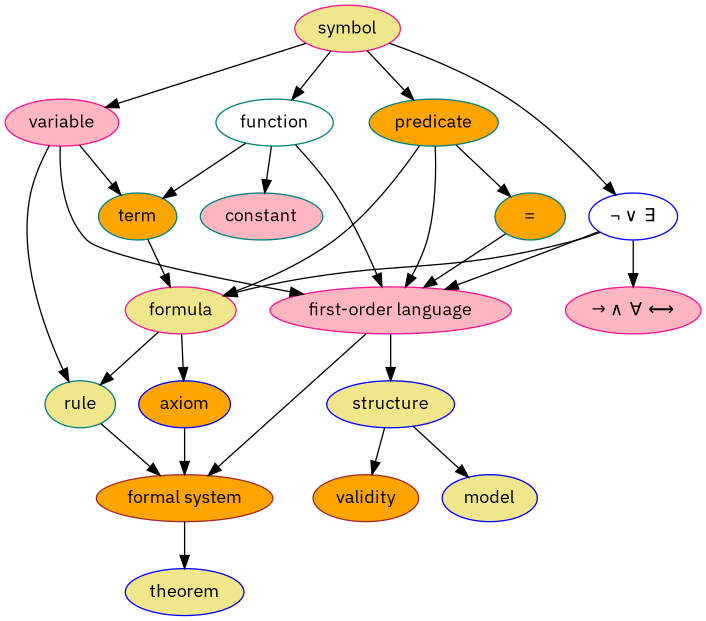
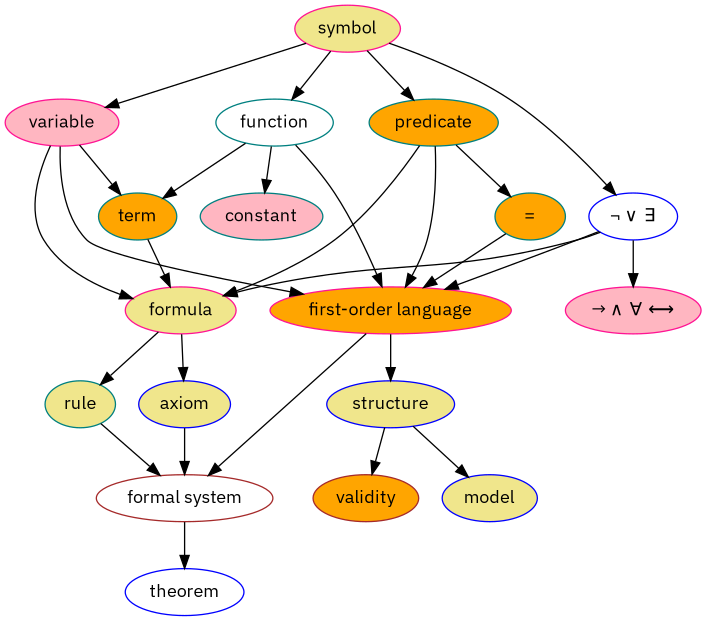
(29, 258) -> (43, 239)
(391, 310) -> (391, 310)
(185, 404) -> (185, 404)
(185, 498) -> (185, 498)
(185, 592) -> (185, 592)
